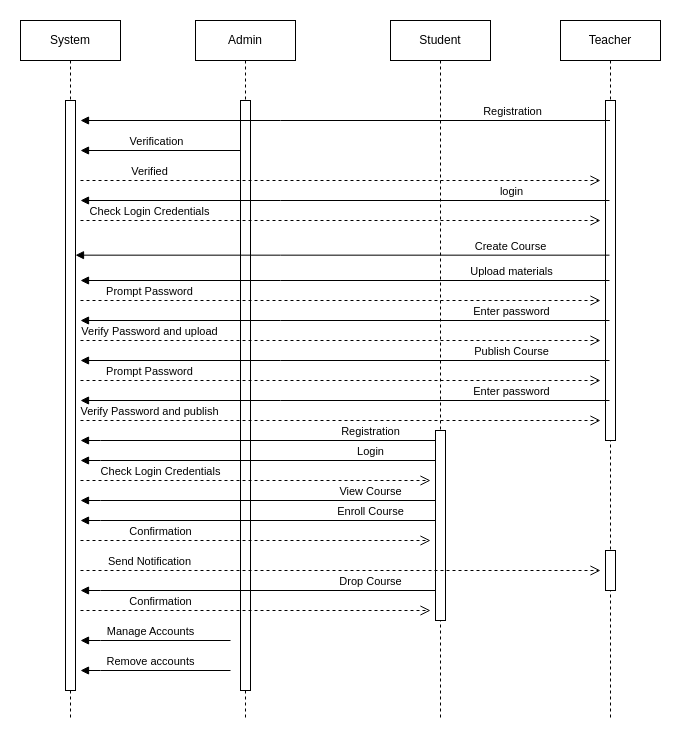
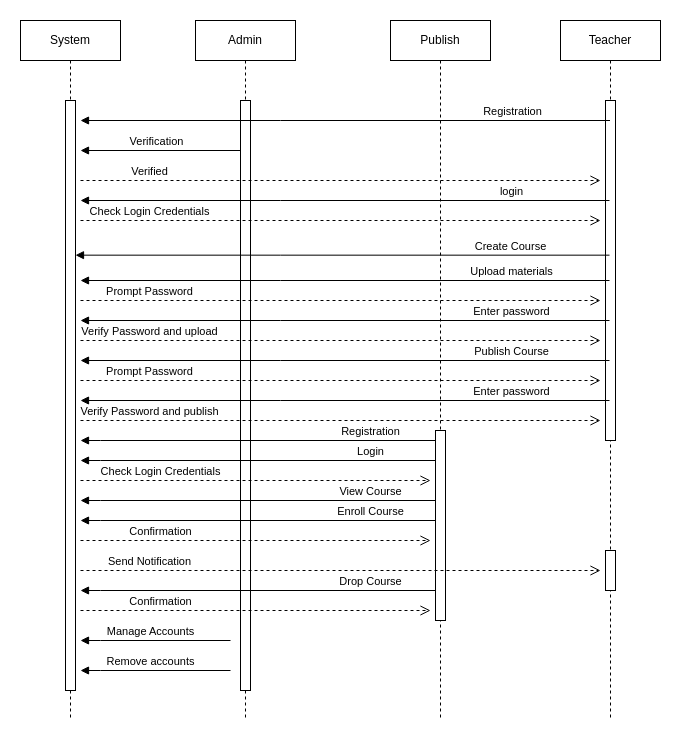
(441, 41) -> (441, 41)
